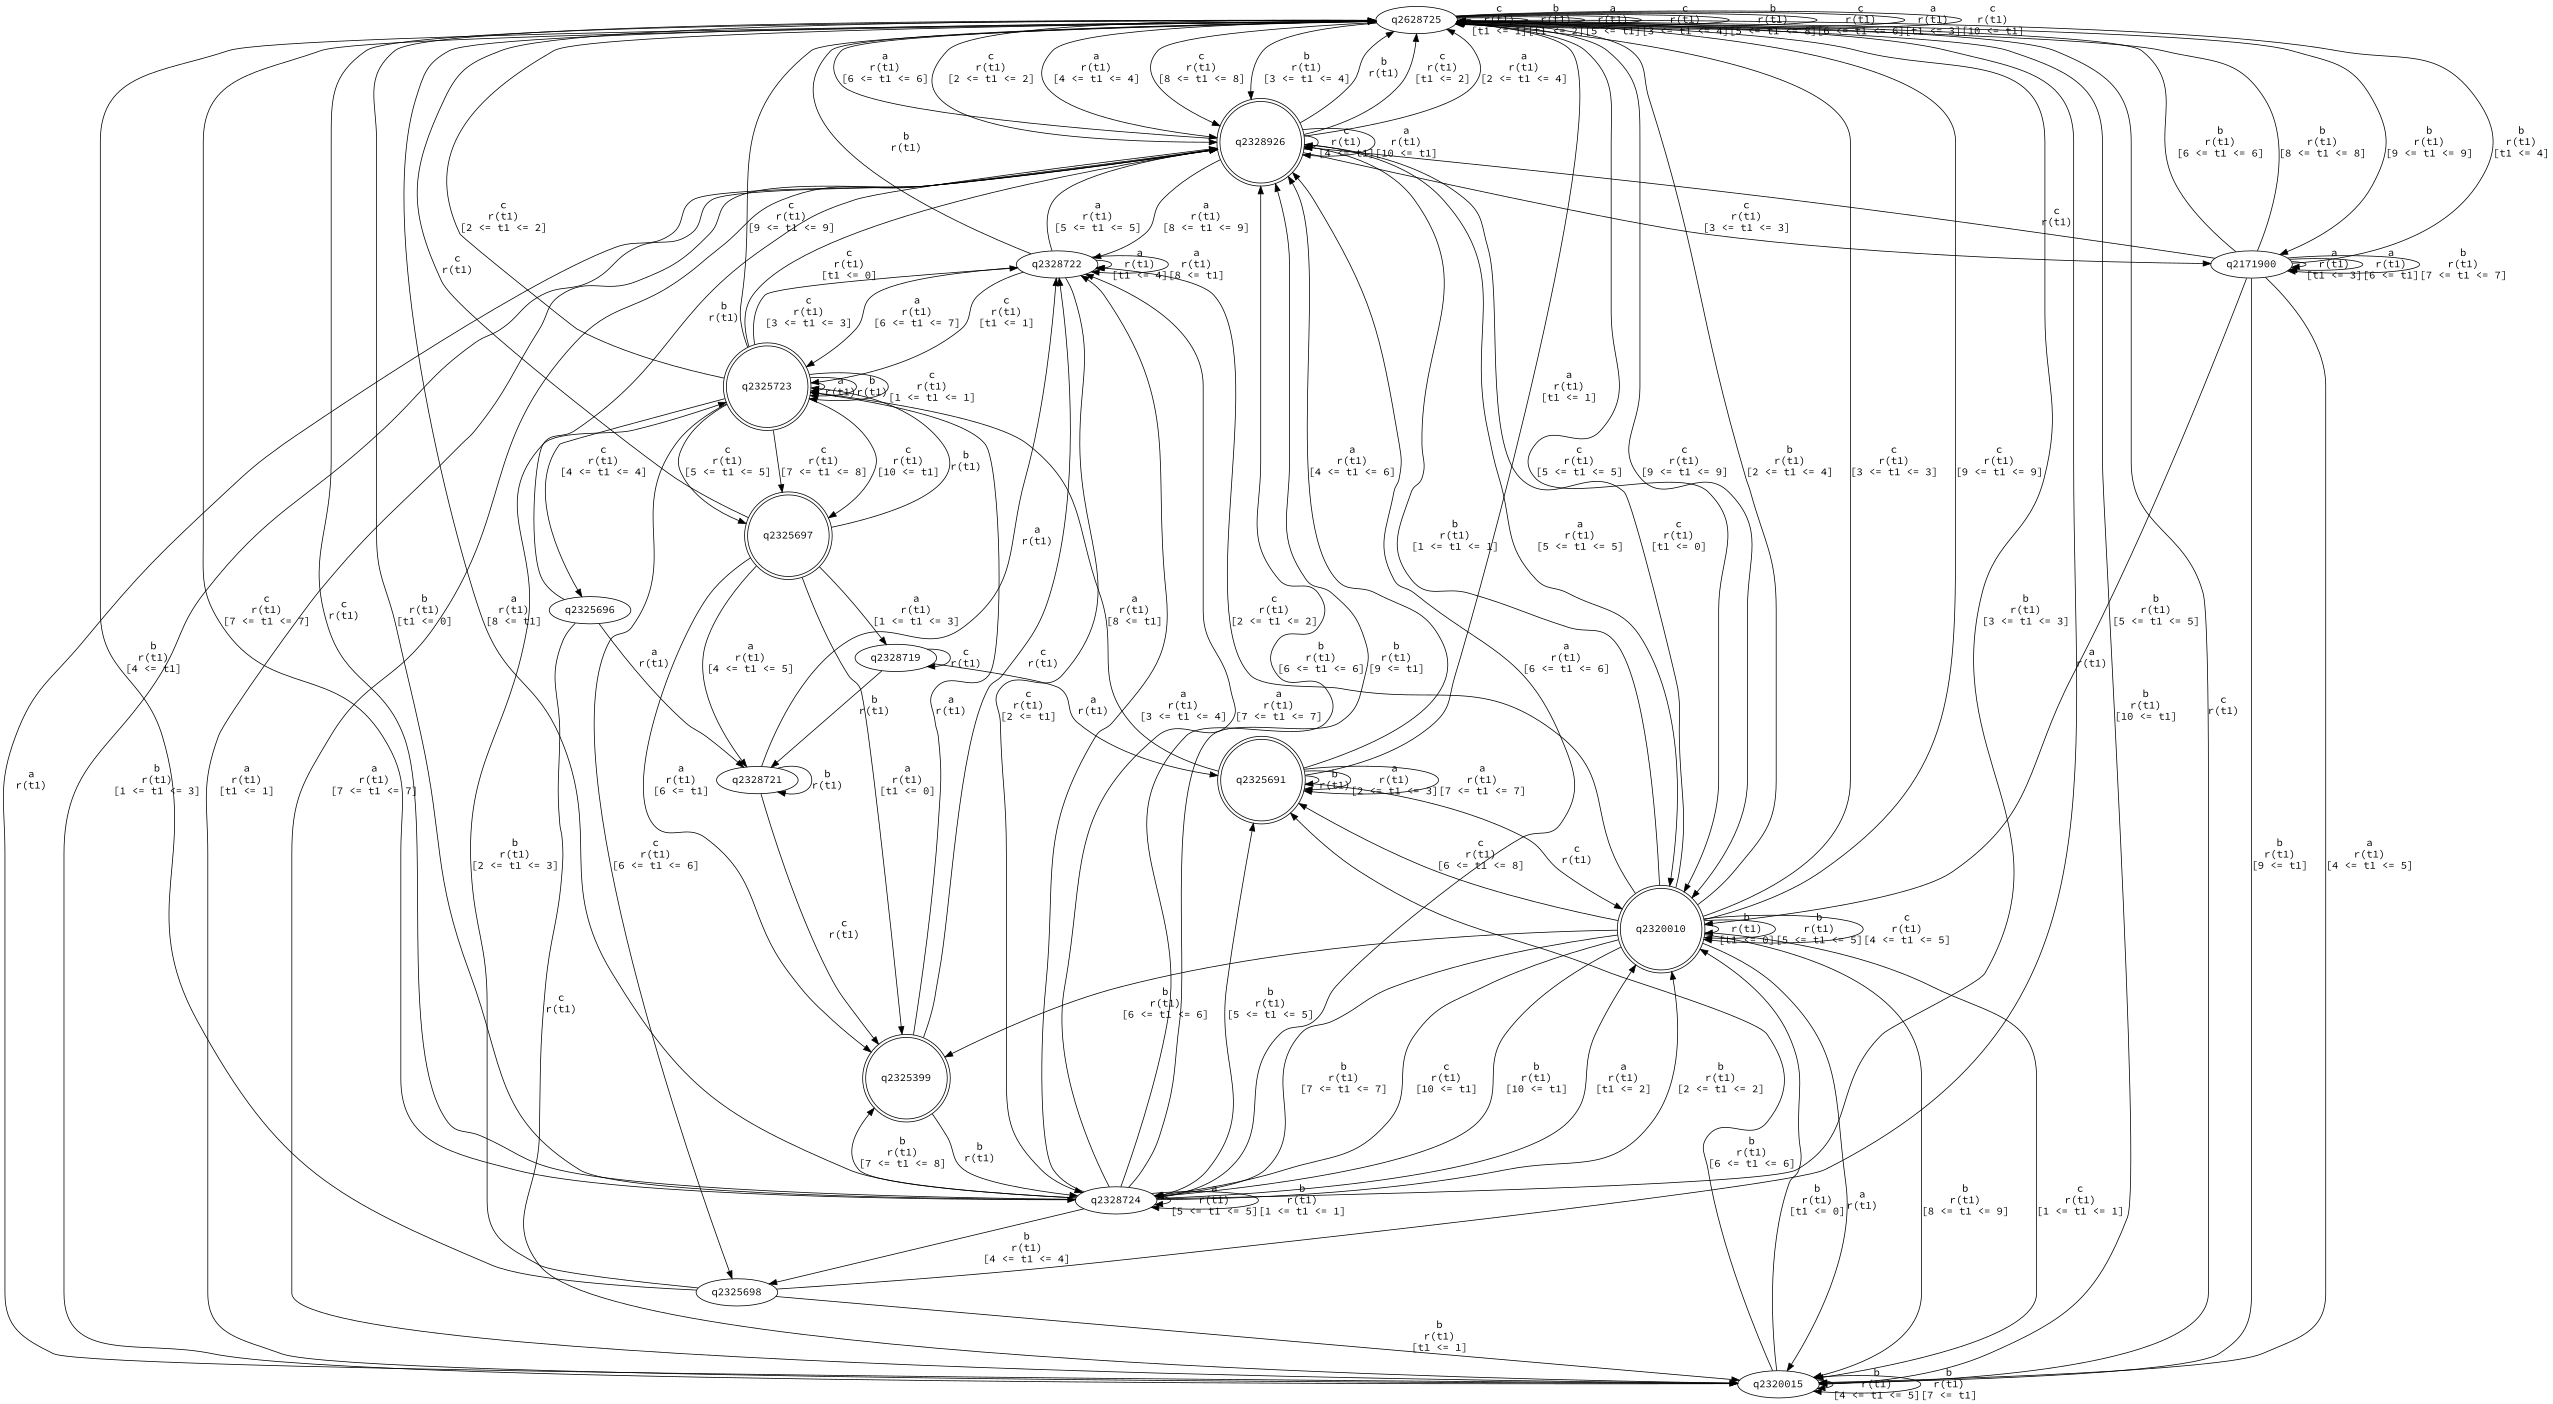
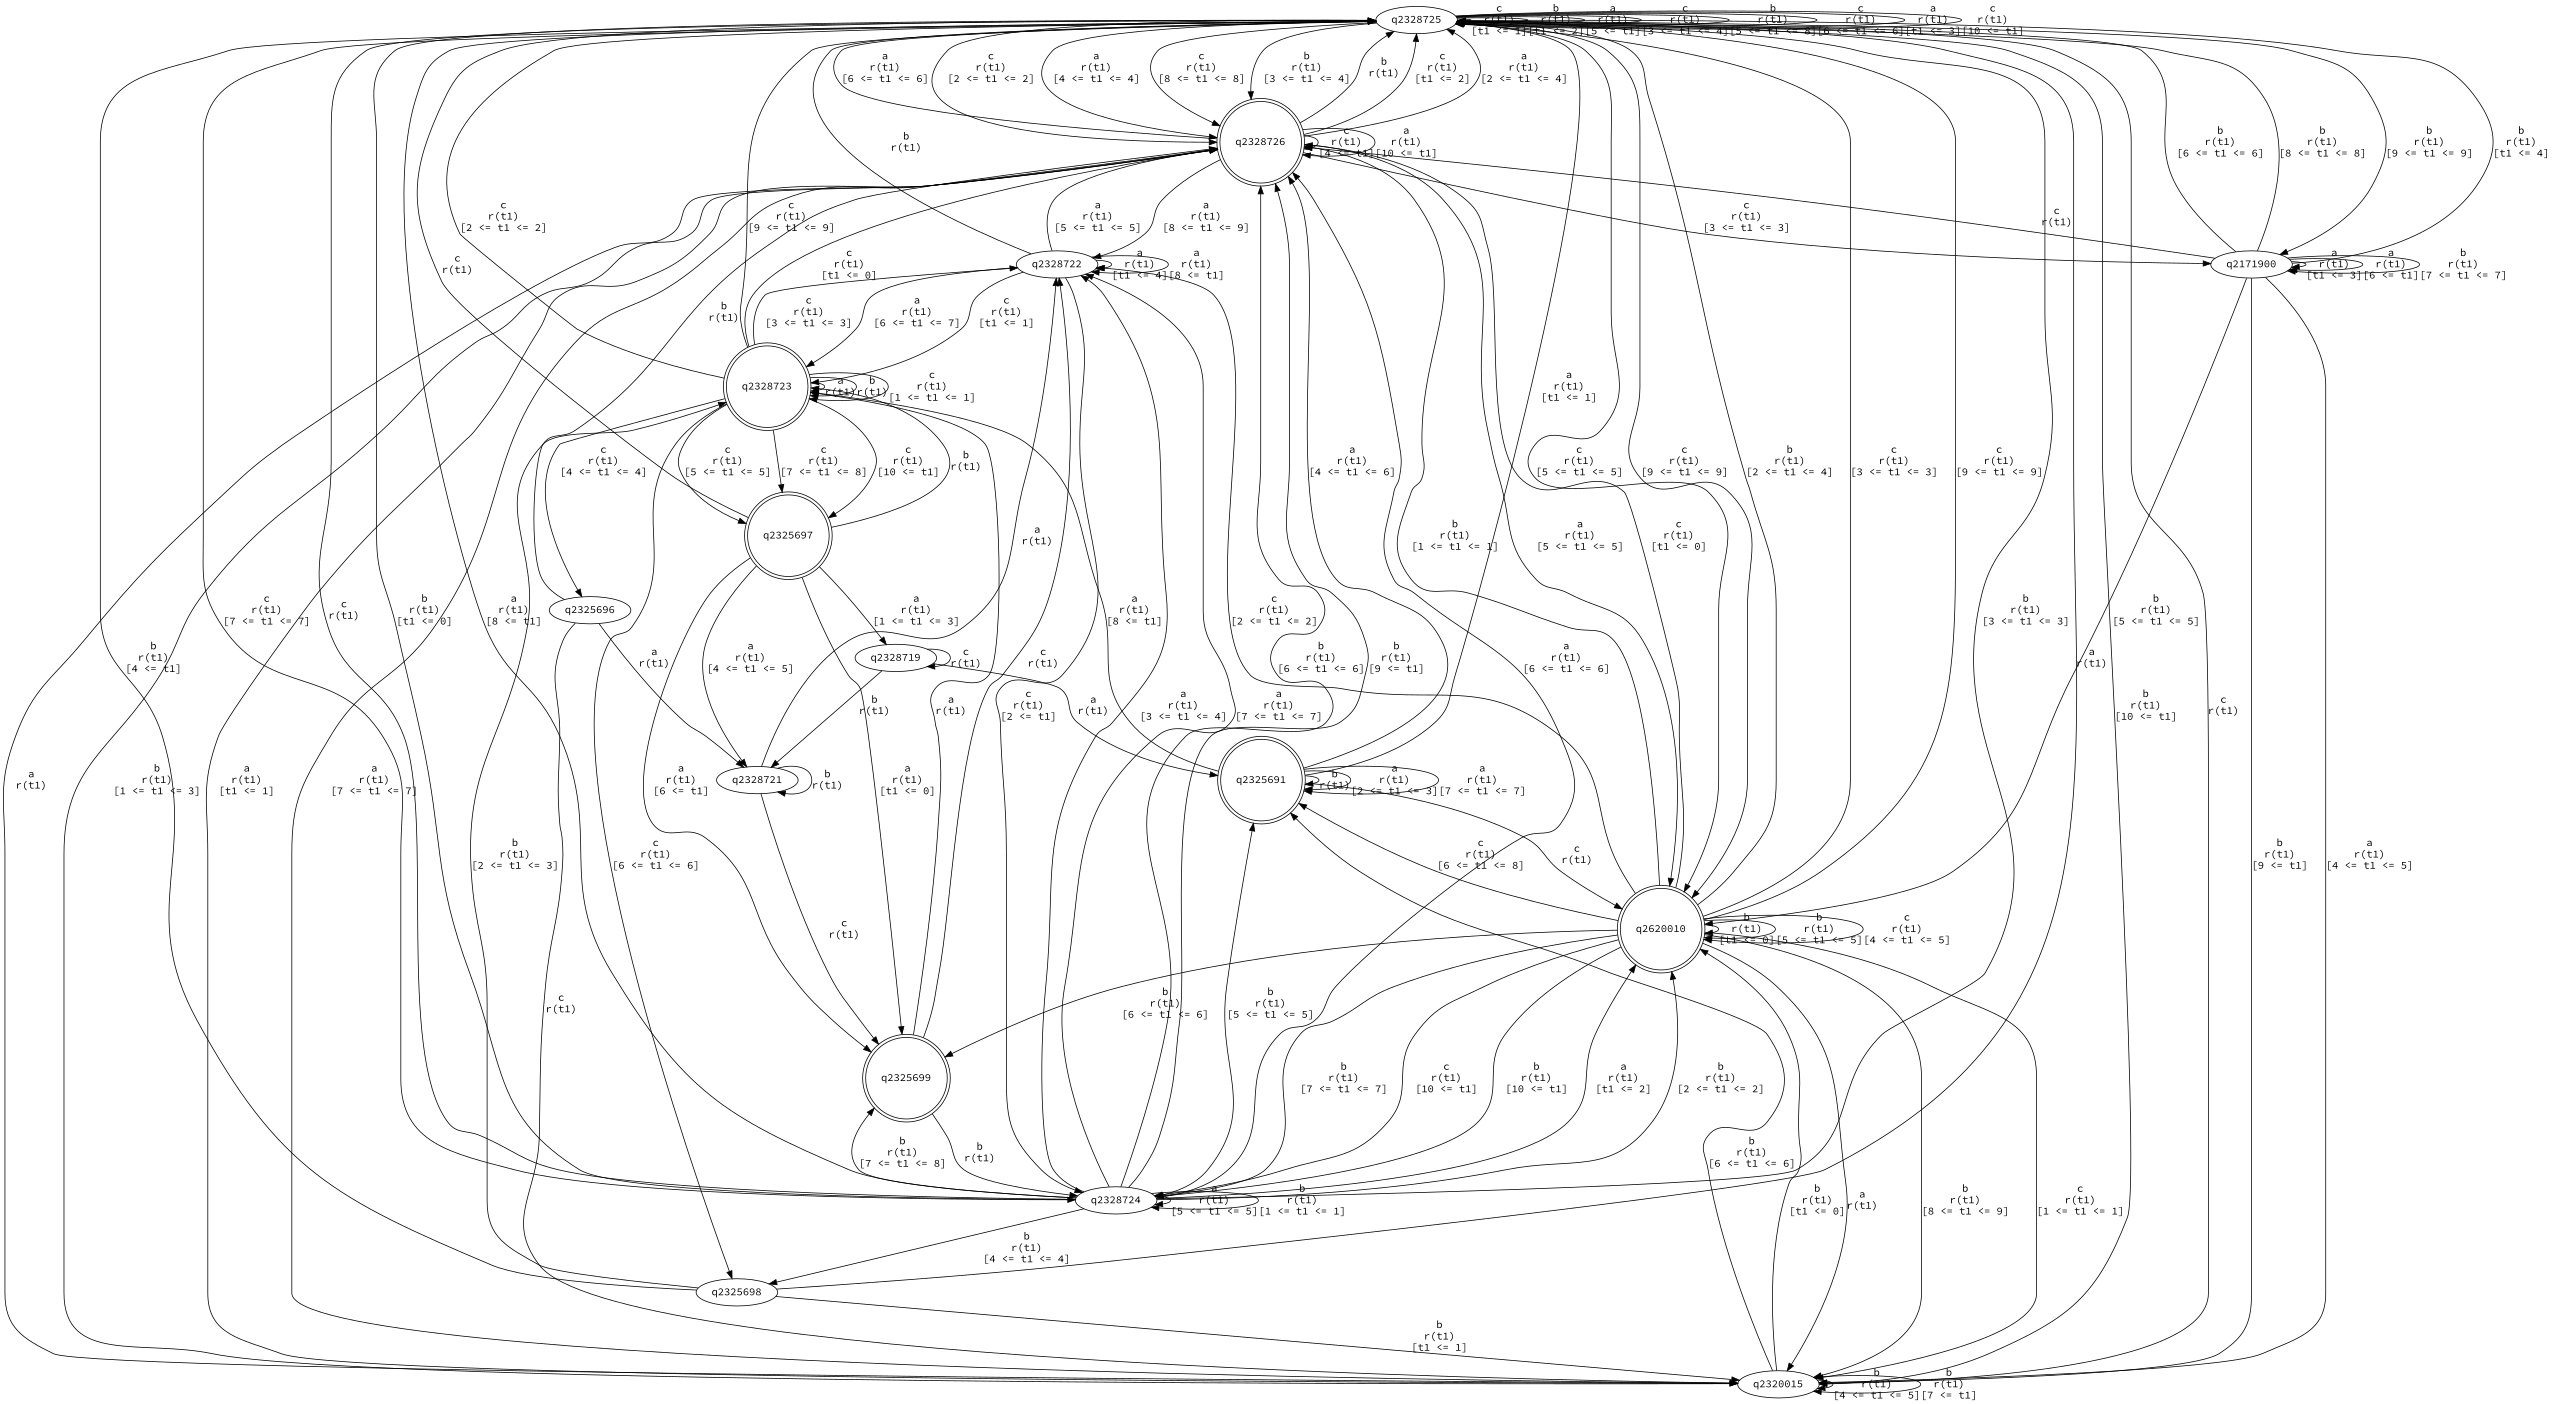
(1417, 20) -> (1417, 20)
(1261, 142) -> (1261, 142)
(767, 387) -> (767, 387)
(1661, 929) -> (1661, 929)
(906, 1078) -> (906, 1078)
